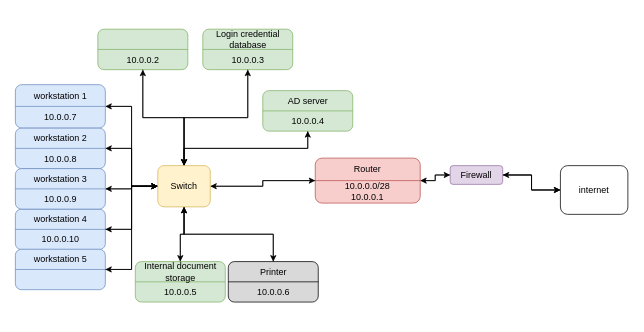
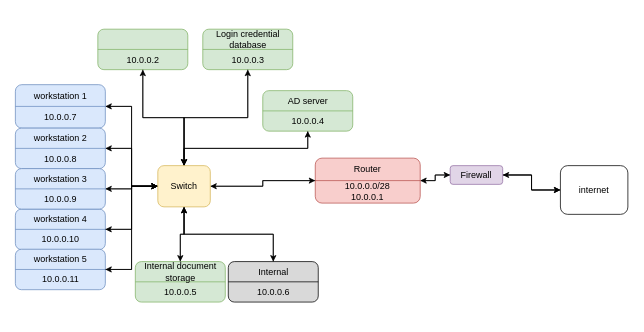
(274, 272) -> (274, 272)
none -> (60, 279)
